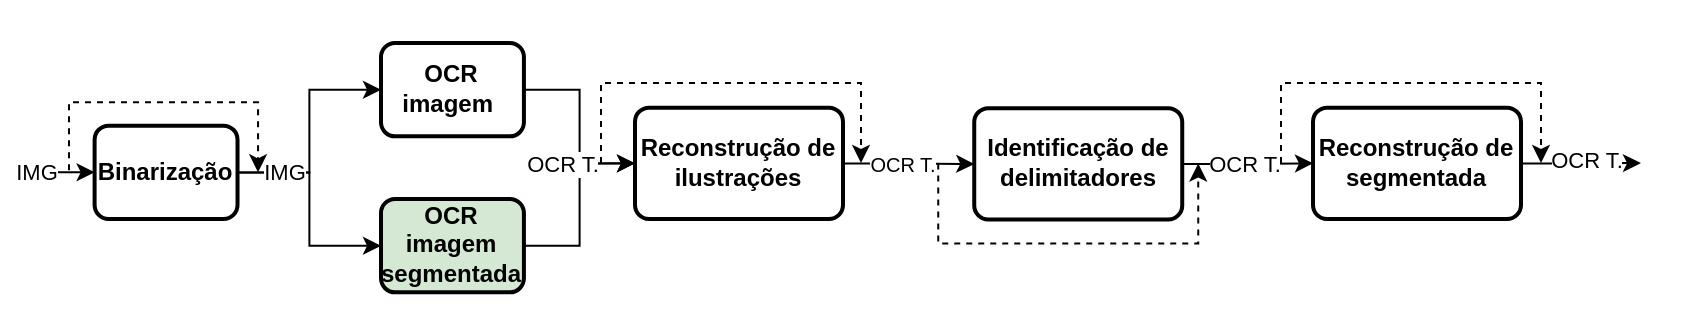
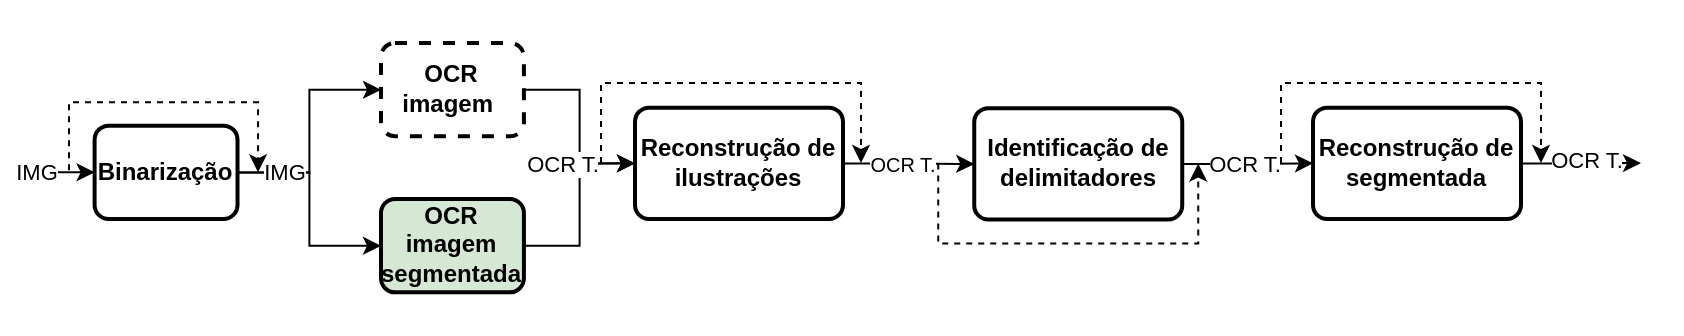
(452, 90) -> (452, 90)
